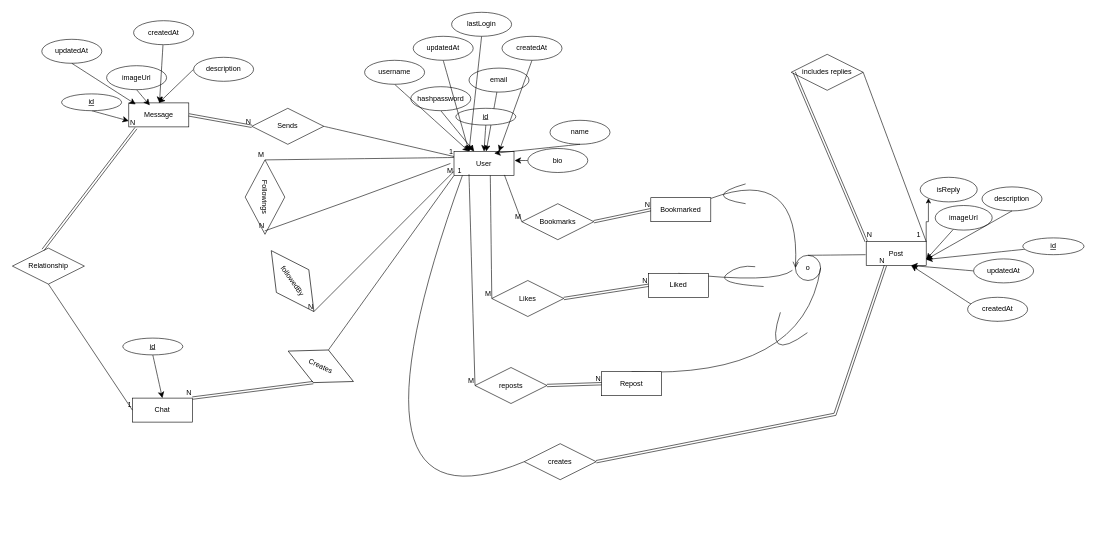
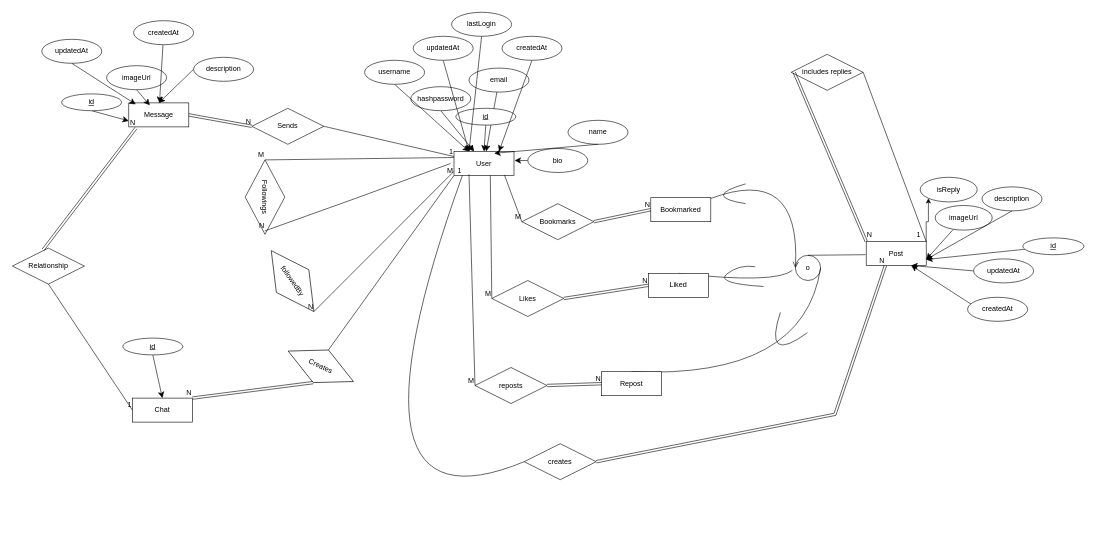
(580, 132) -> (598, 132)
